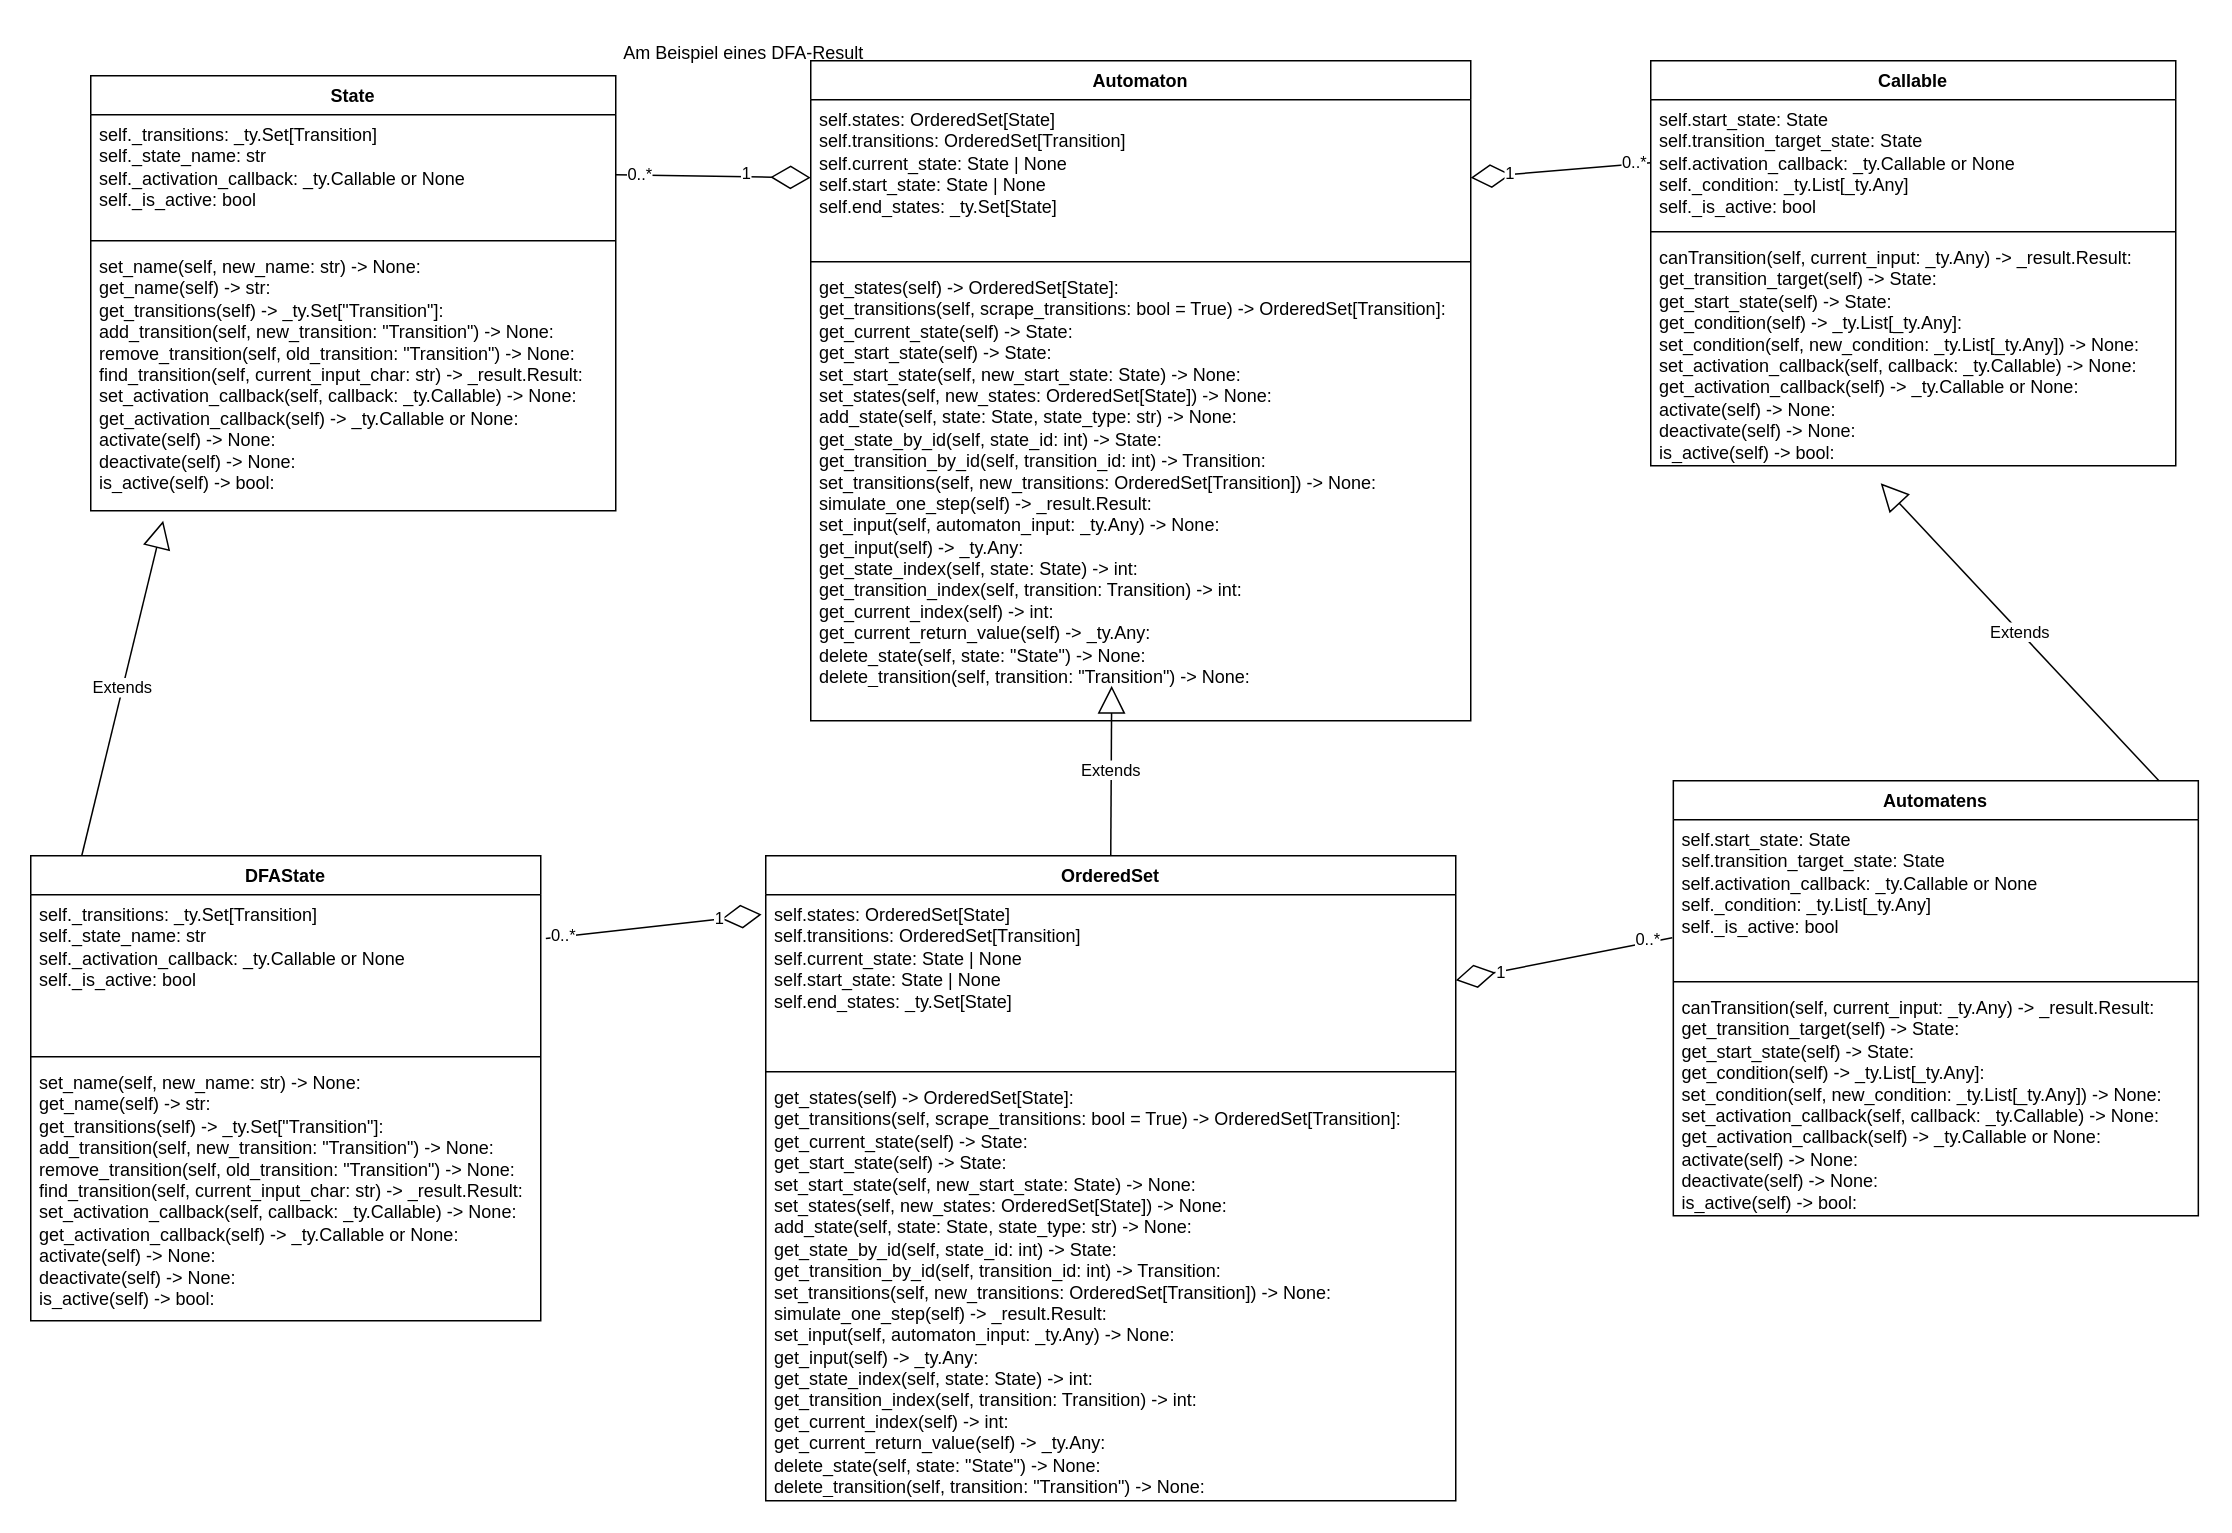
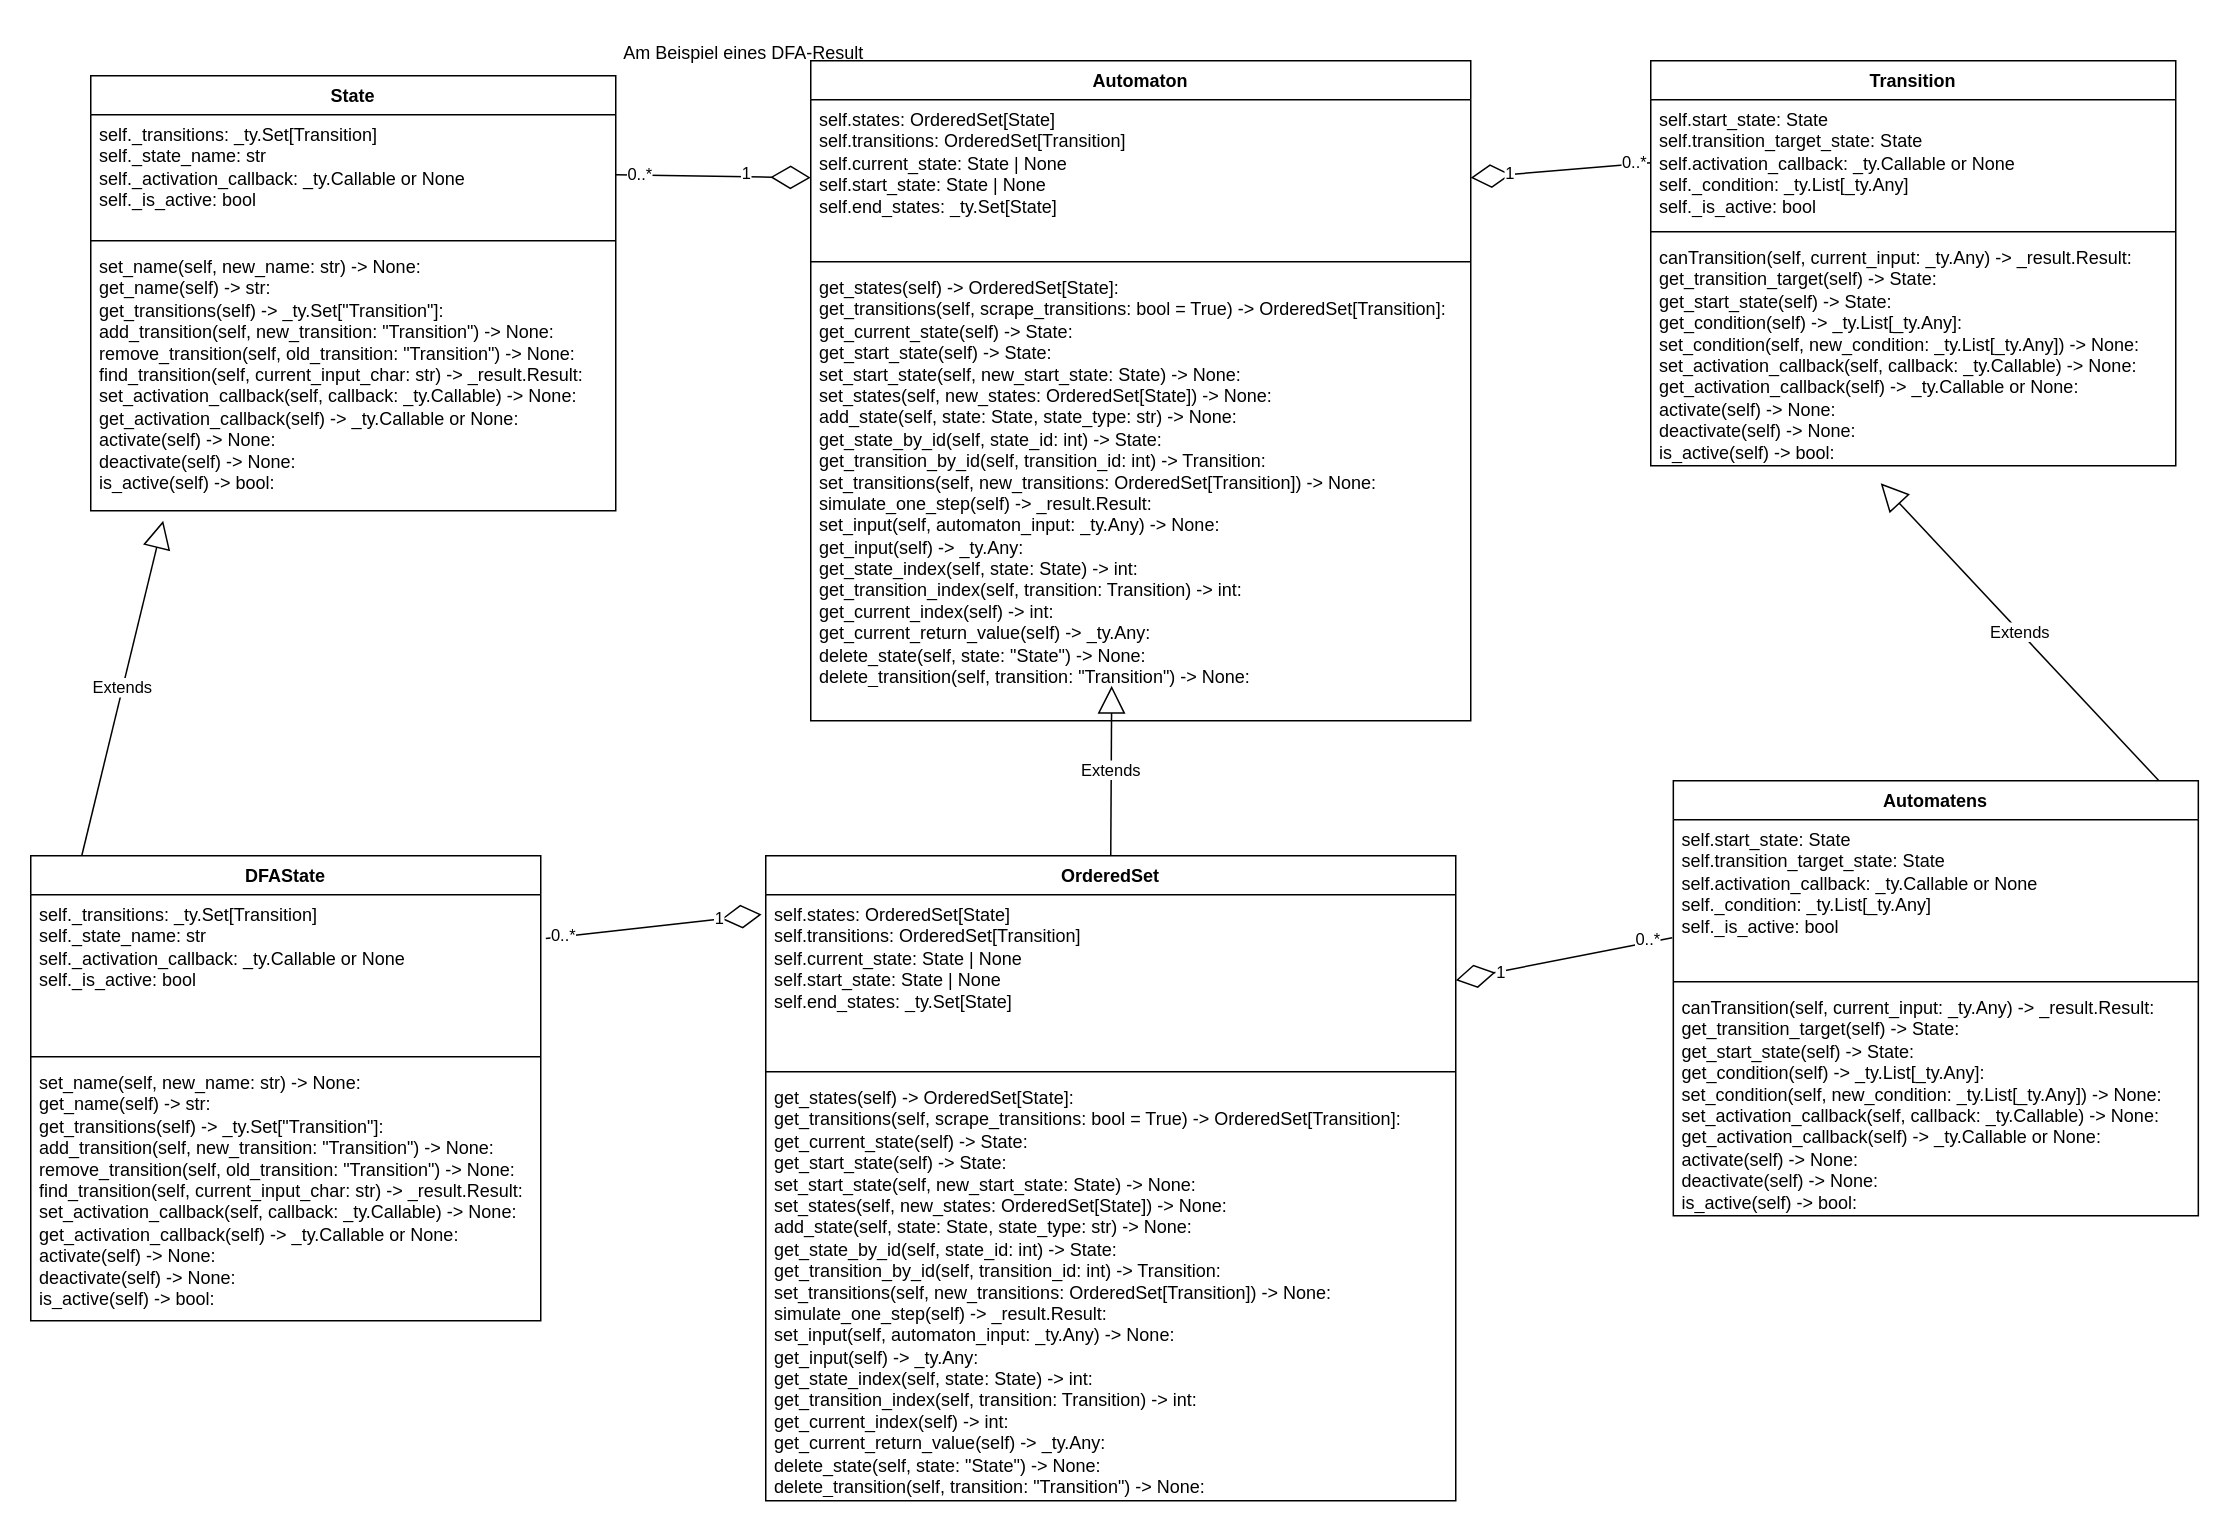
(1913, 82) -> (1913, 82)
